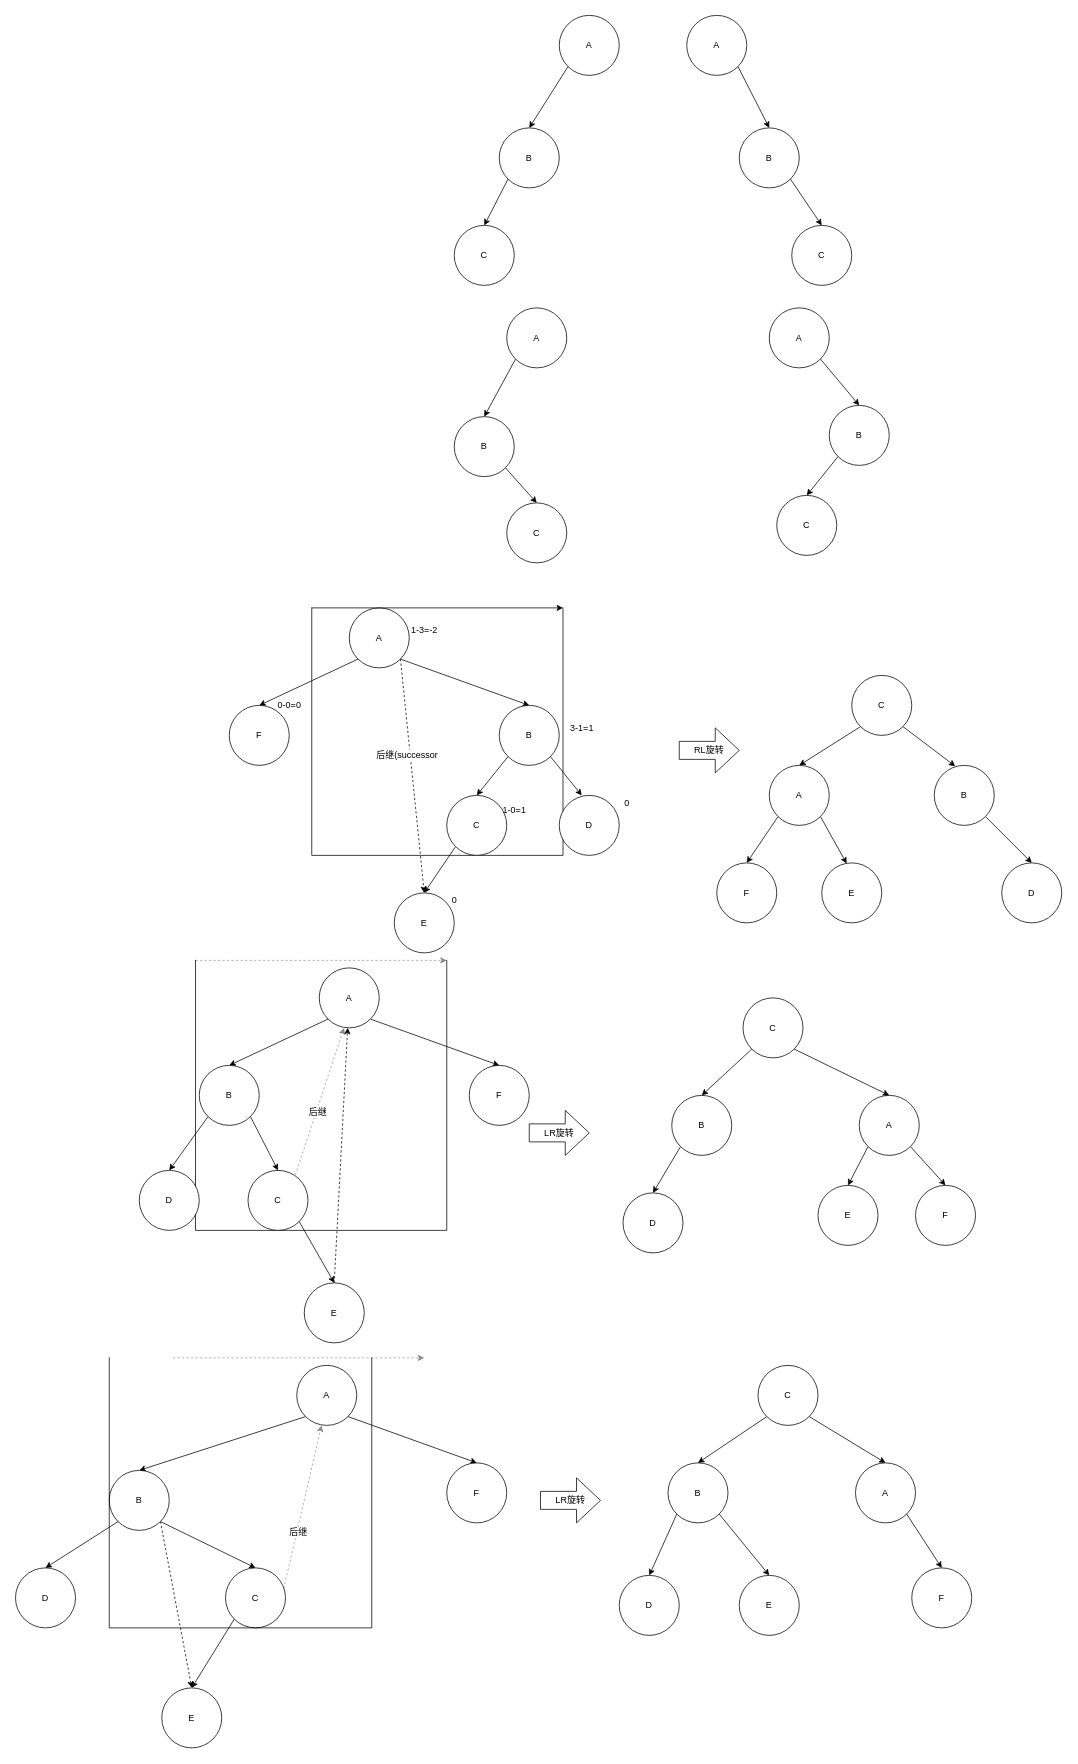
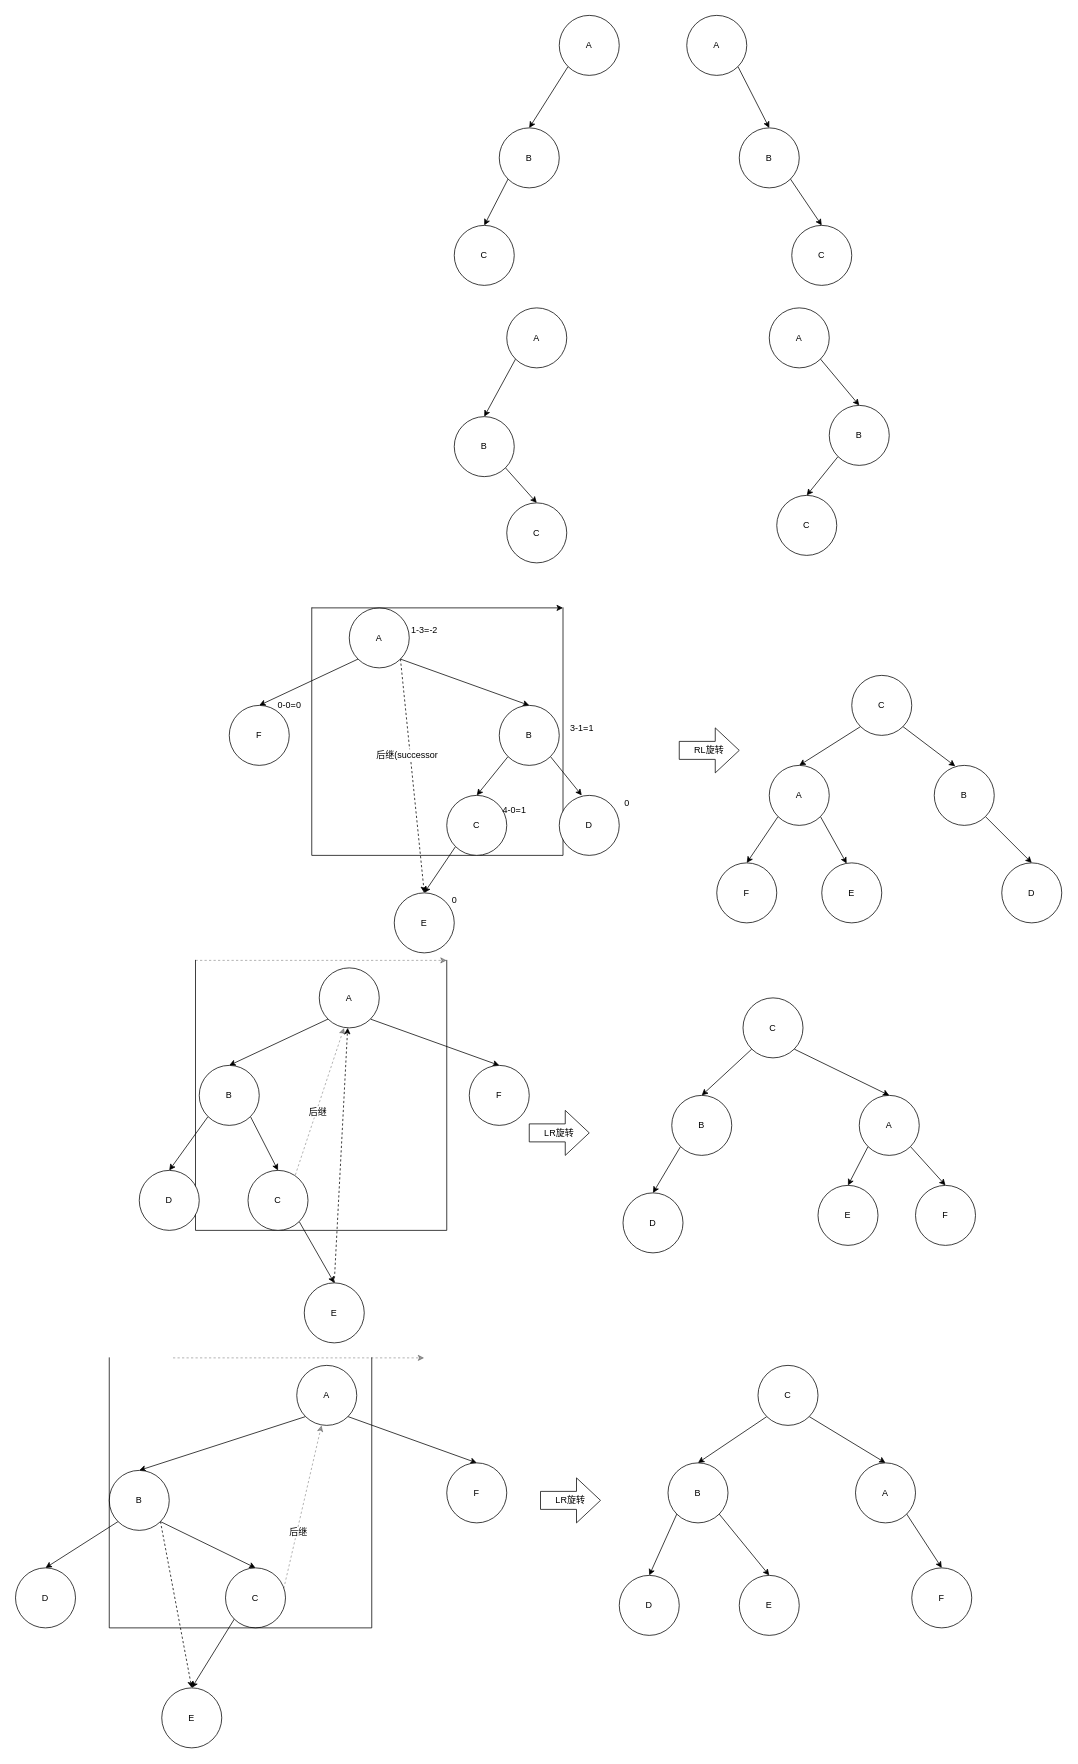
(515, 810) -> (515, 810)
